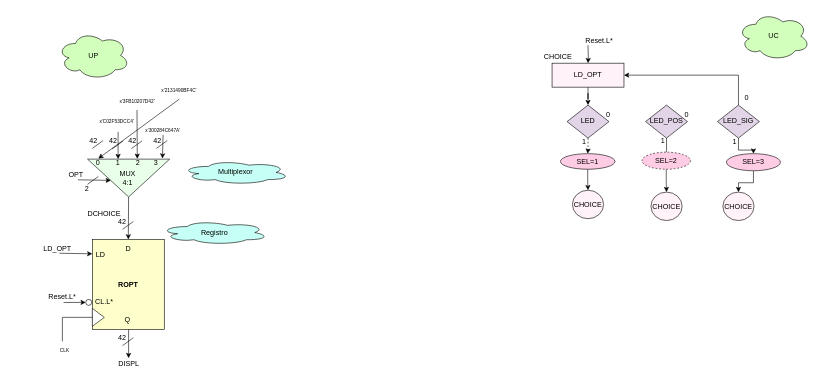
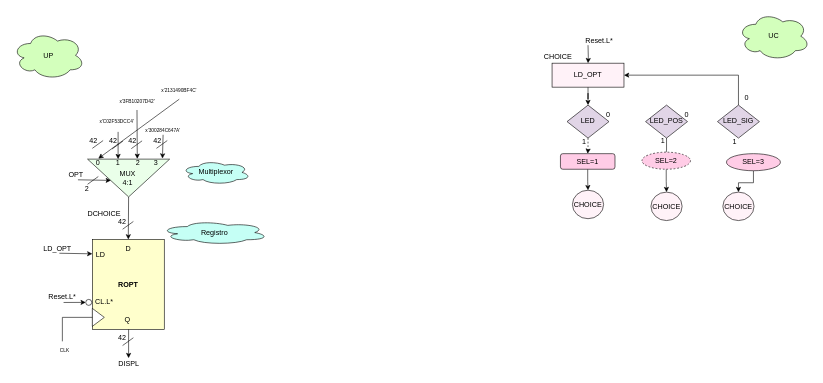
(93, 56) -> (48, 56)
(739, 144) -> none
(588, 162) -> (588, 162)
(236, 173) -> (216, 173)
